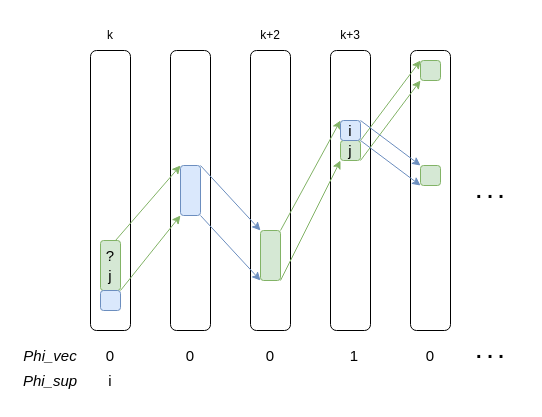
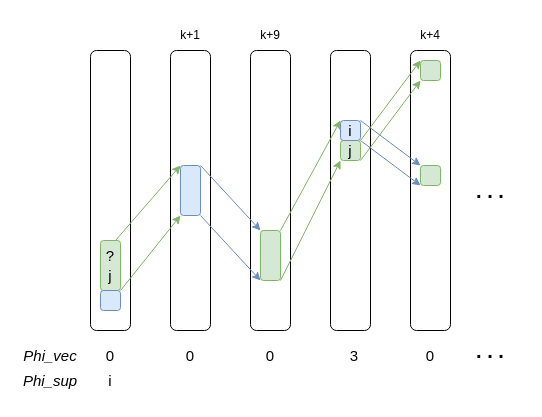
(111, 36) -> none
none -> (191, 36)
(271, 36) -> (271, 36)
(351, 36) -> none
none -> (431, 36)
(355, 356) -> (355, 356)
